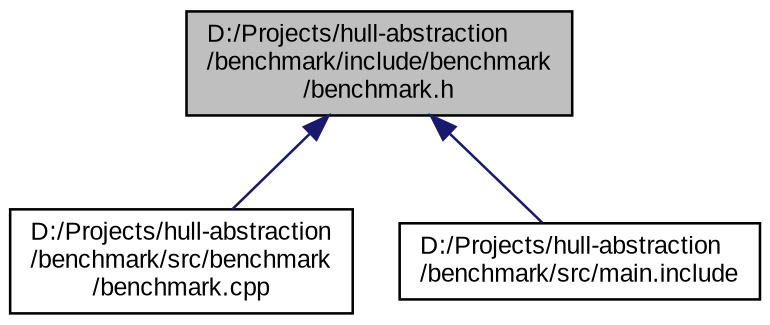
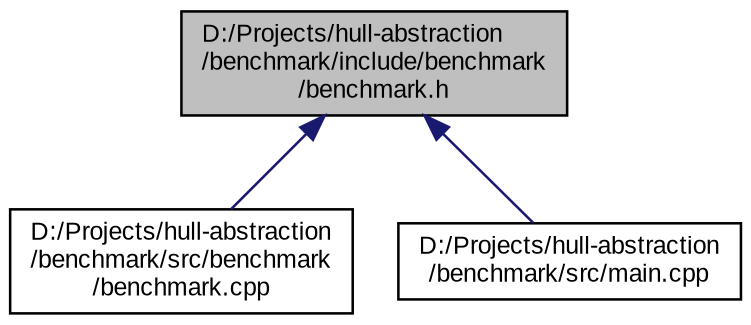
(580, 261) -> (570, 261)
